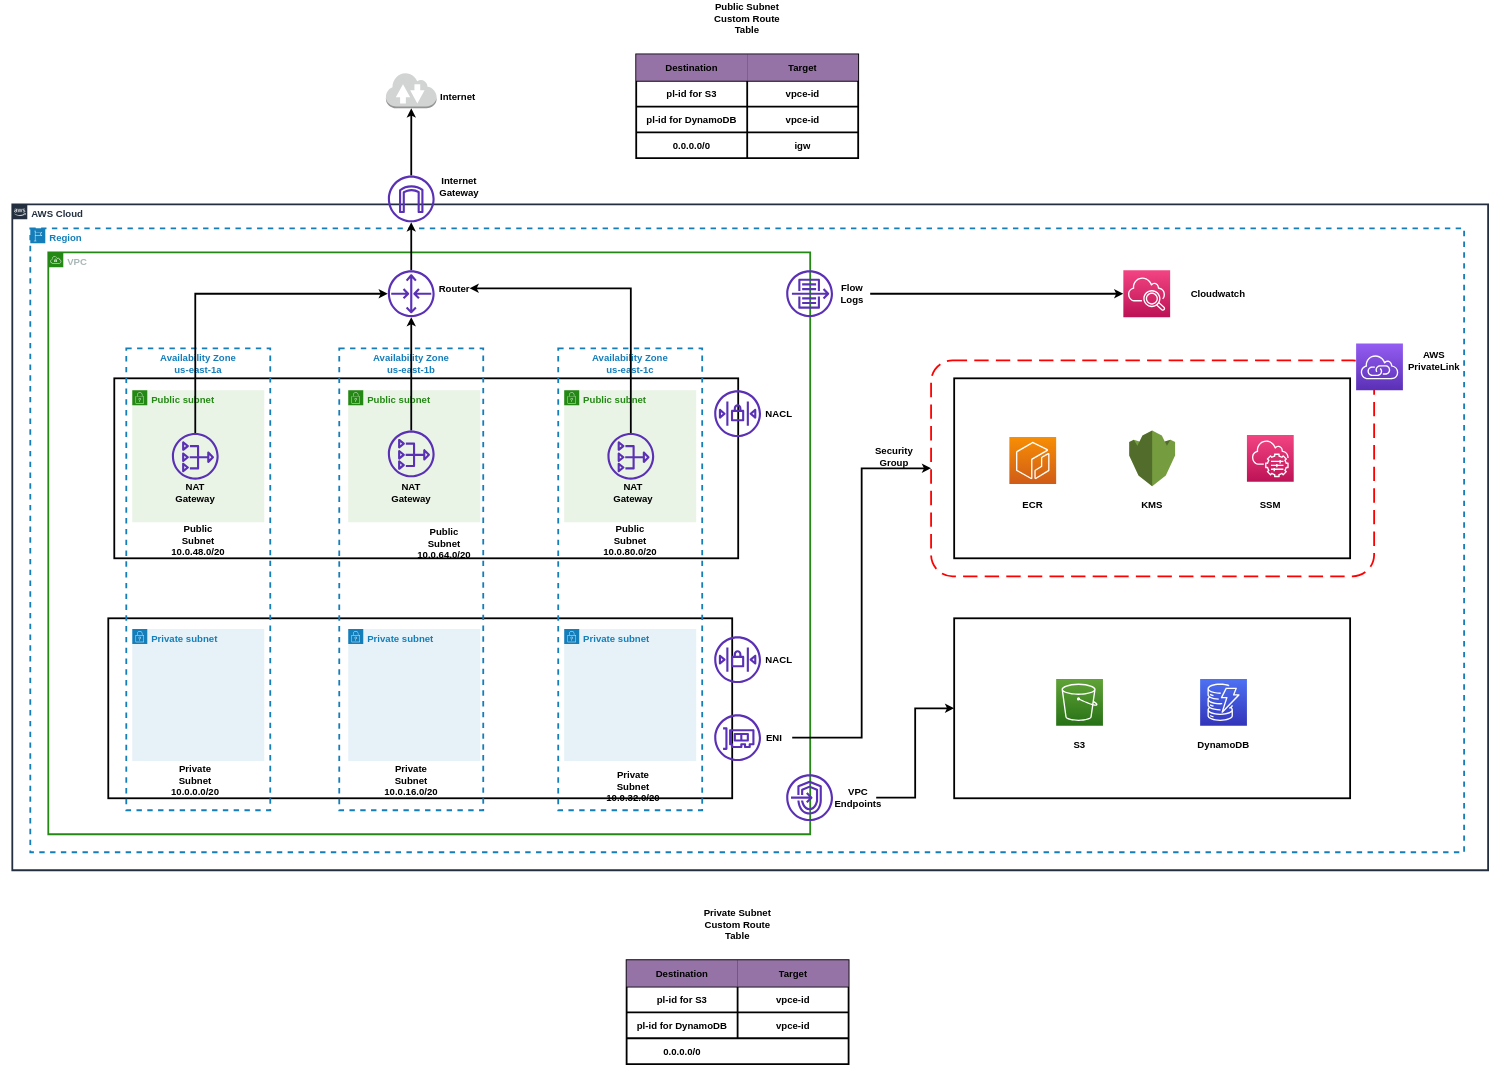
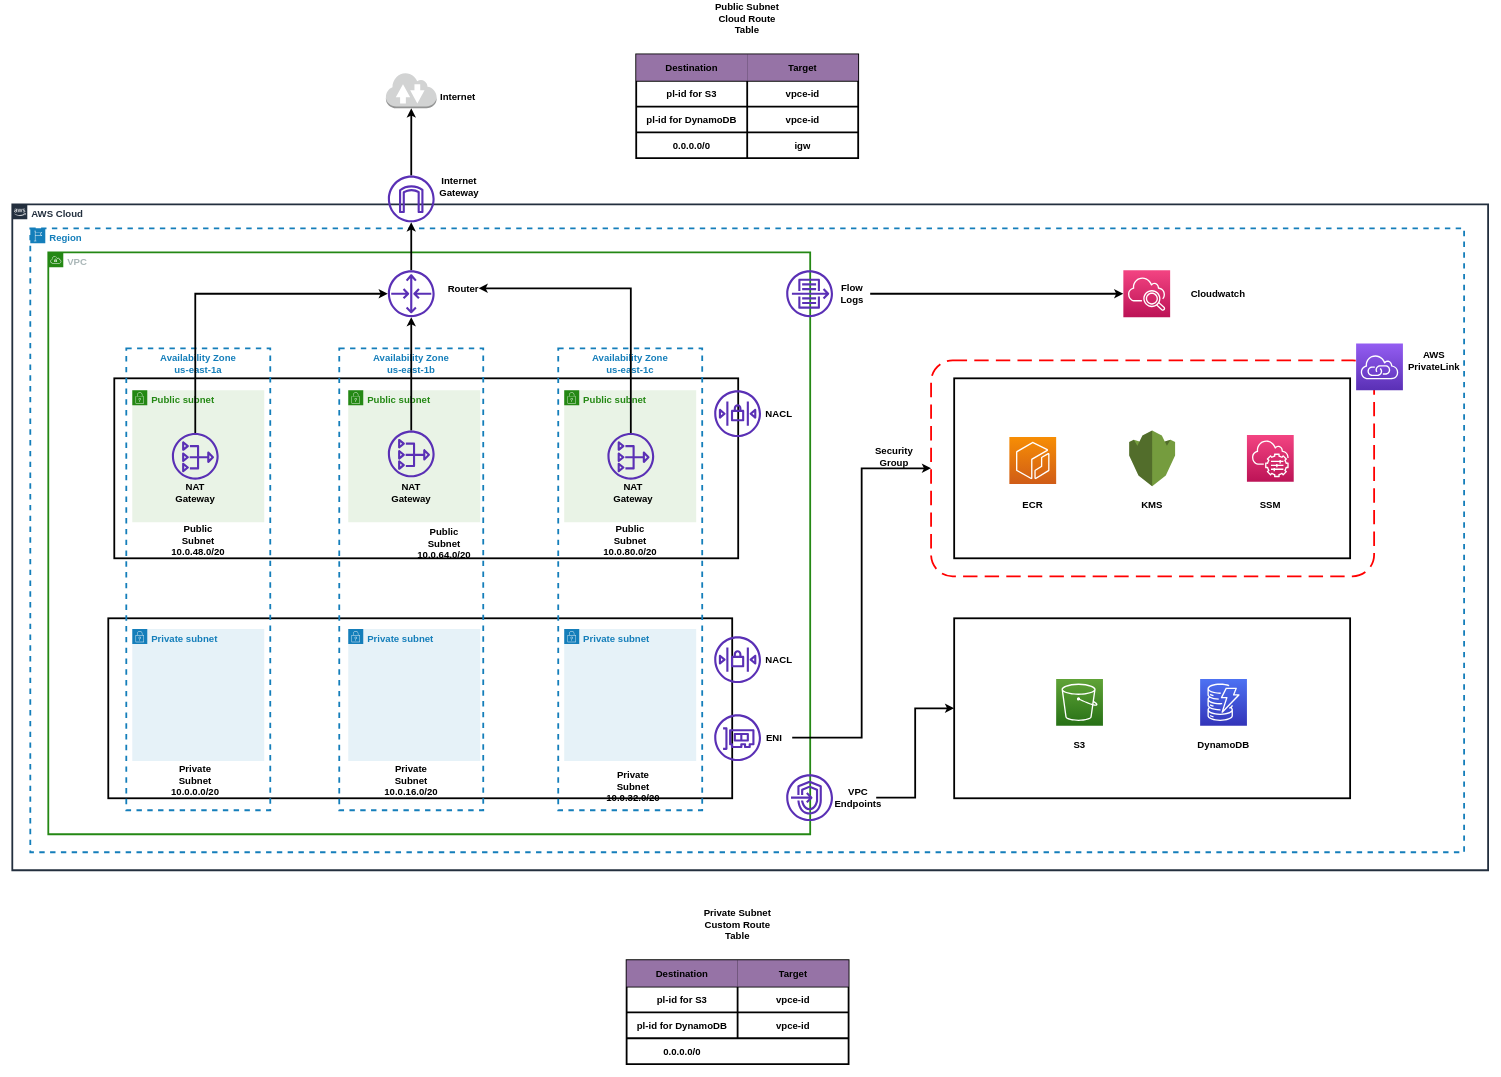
(747, 18) -> (747, 18)
(455, 288) -> (464, 288)
